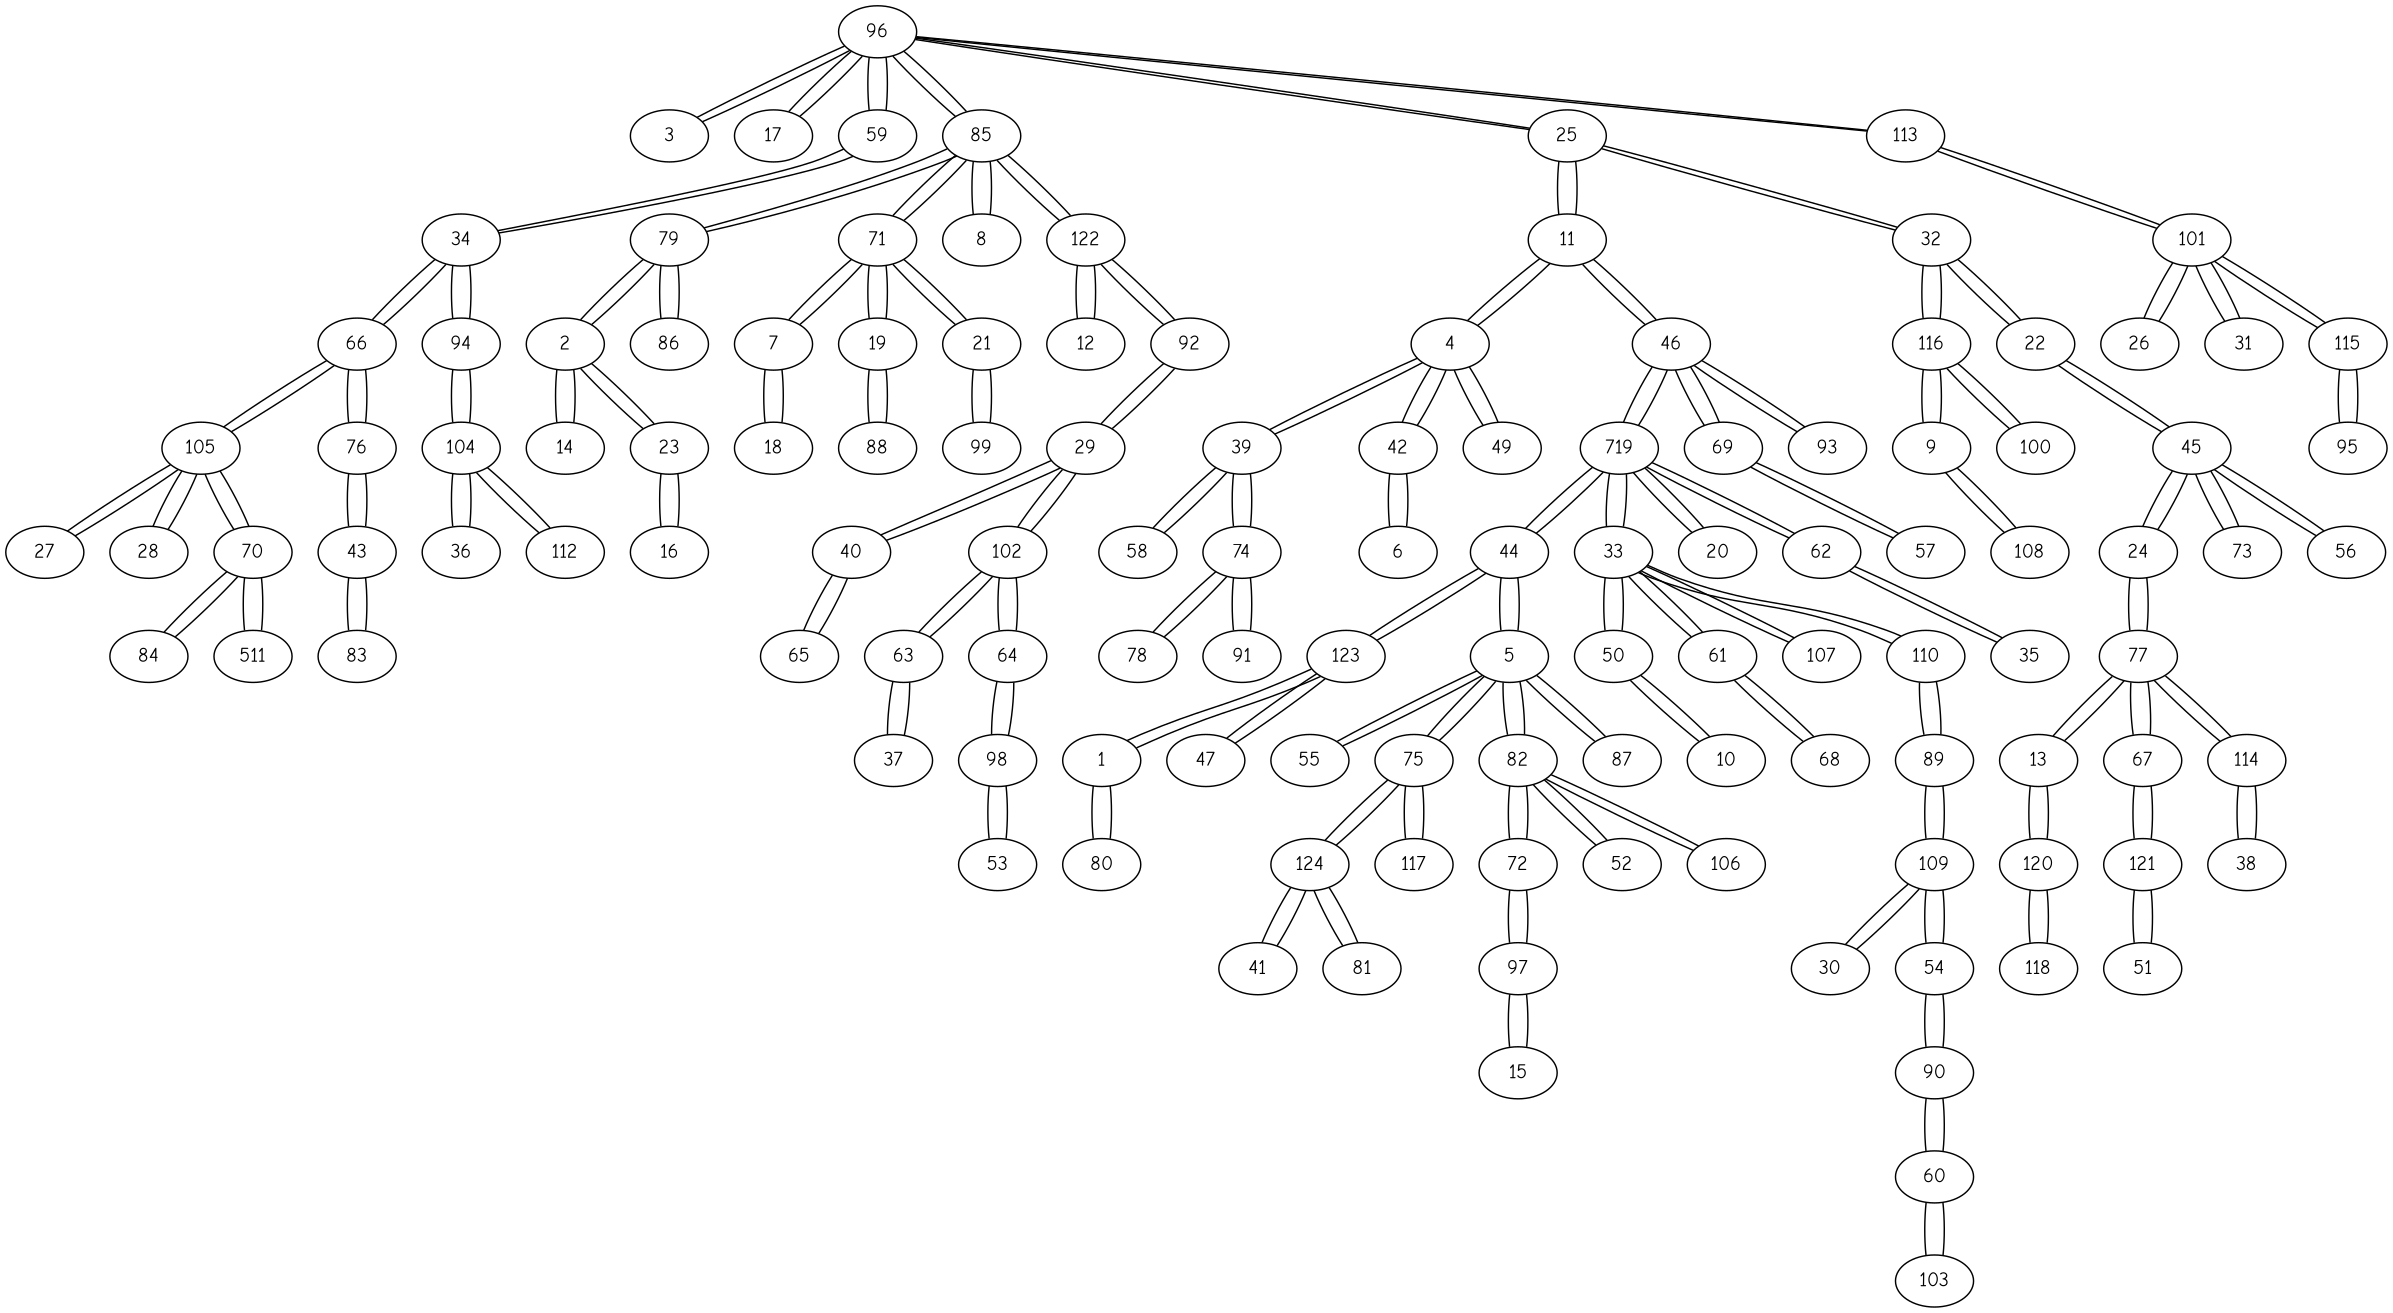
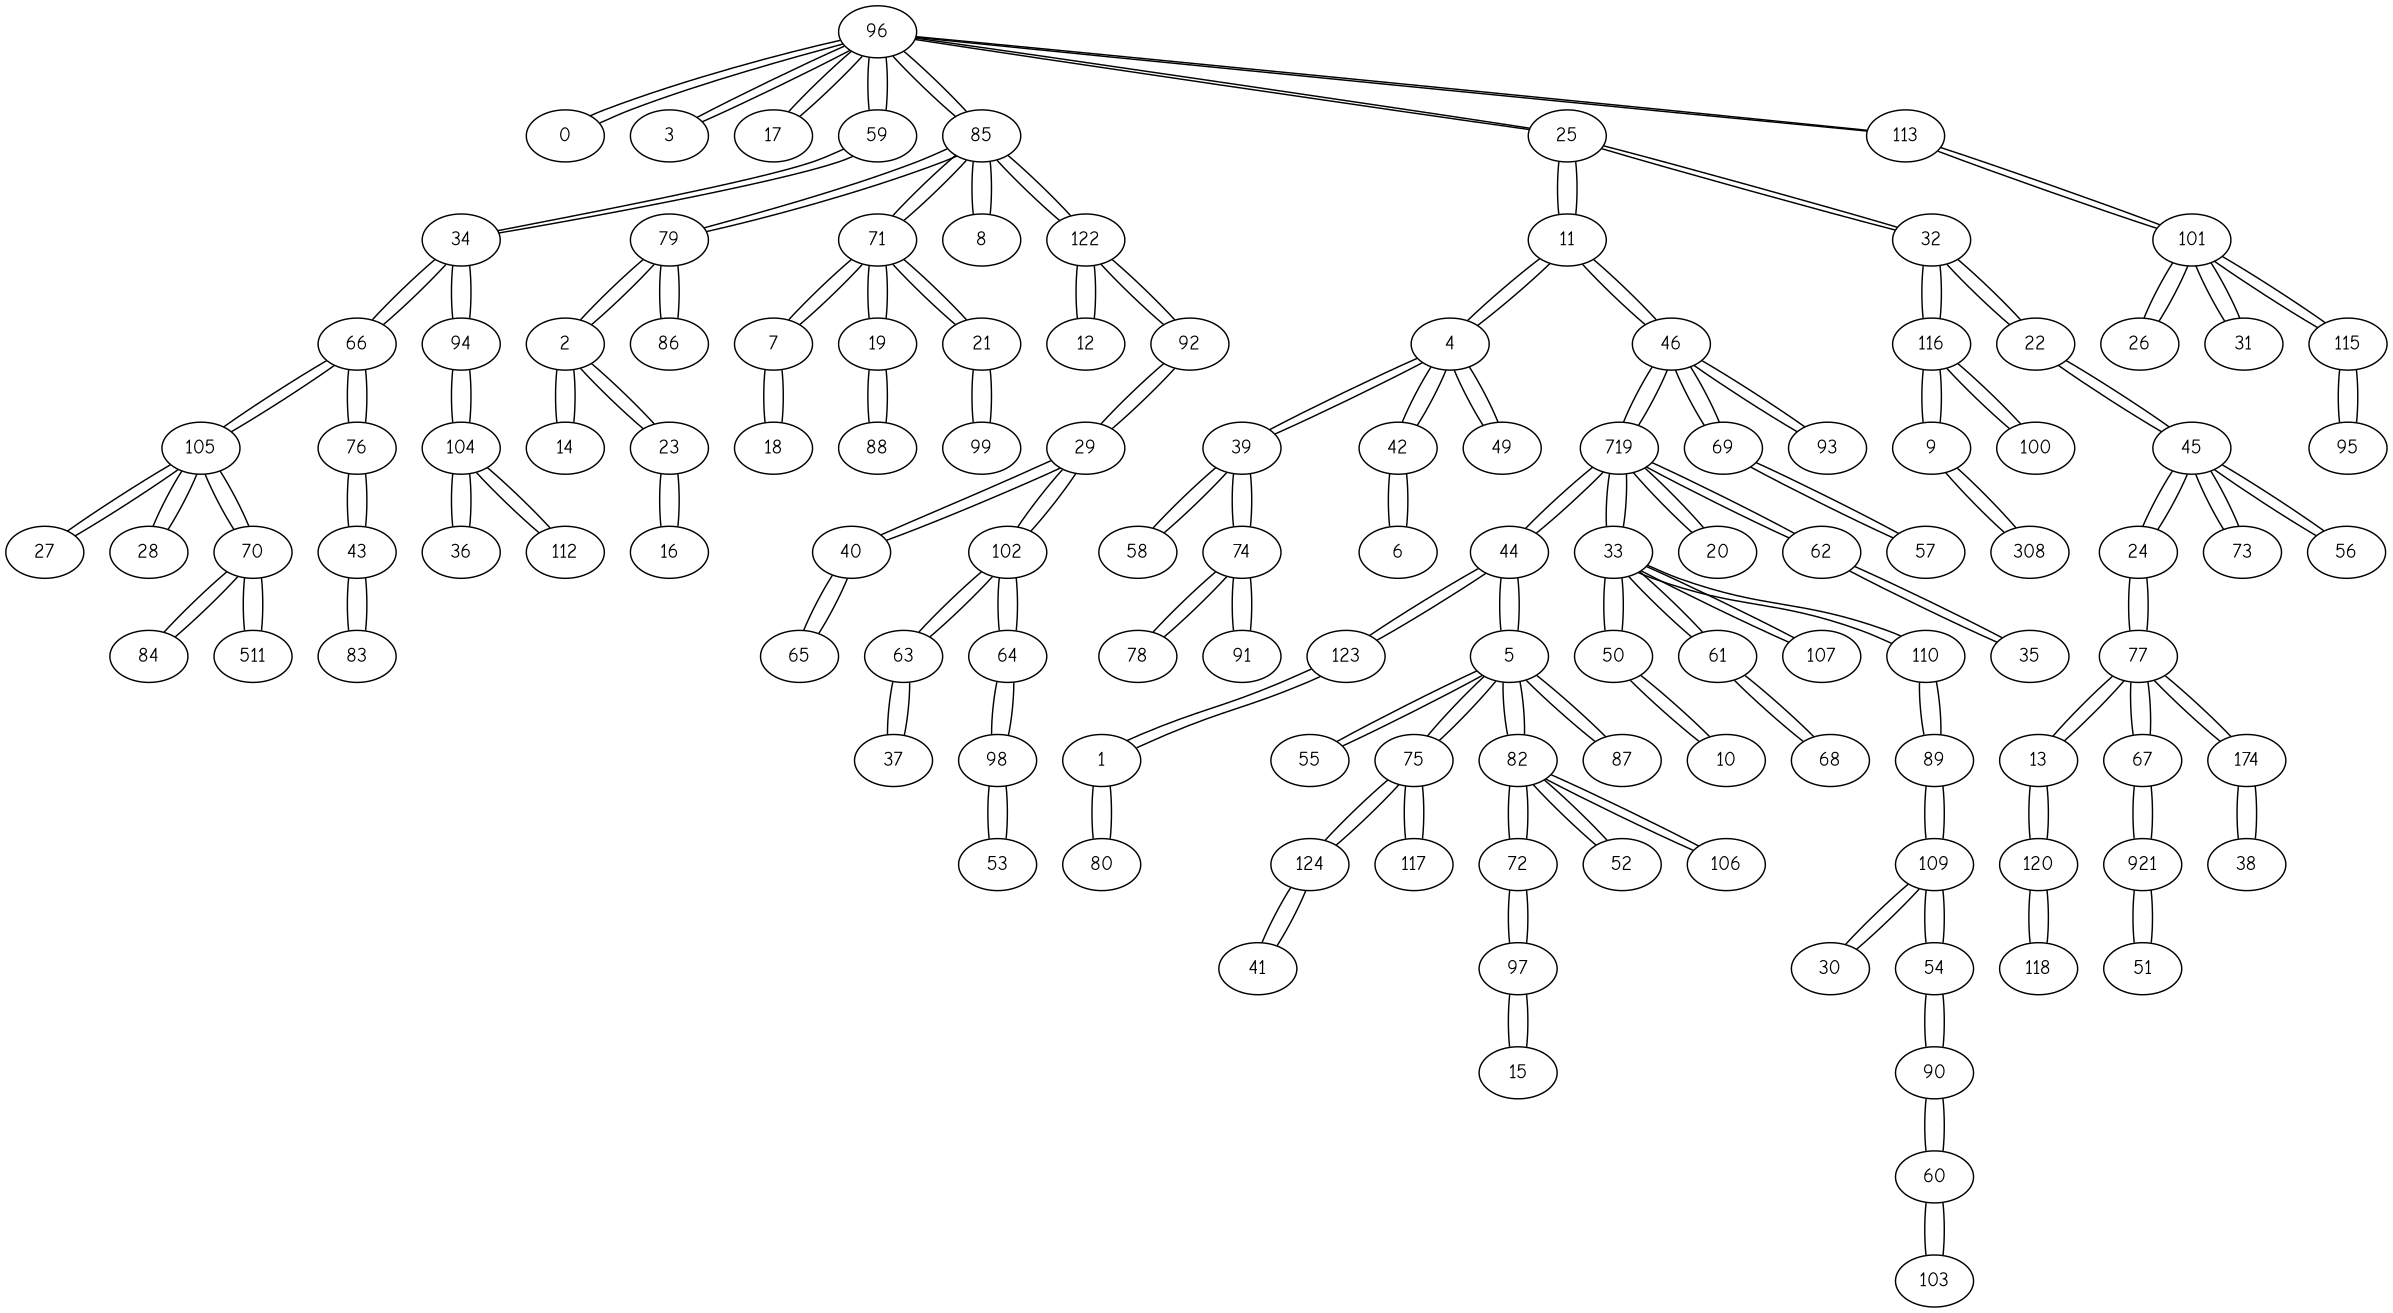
none -> (565, 136)
(2030, 552) -> (2030, 552)
(1206, 761) -> none
(2247, 761) -> (2247, 761)
(2143, 865) -> (2143, 865)
(1362, 969) -> none
